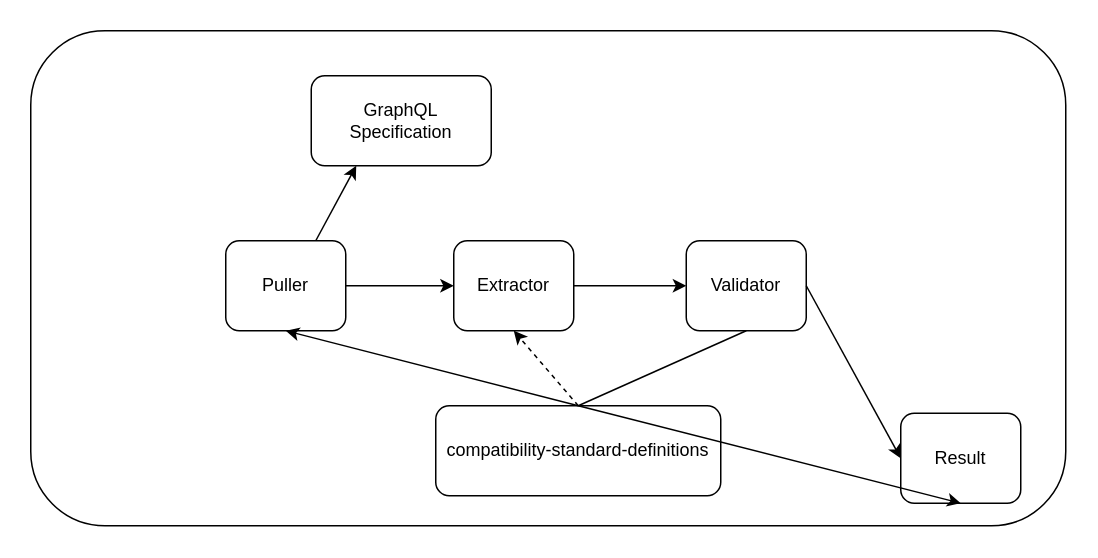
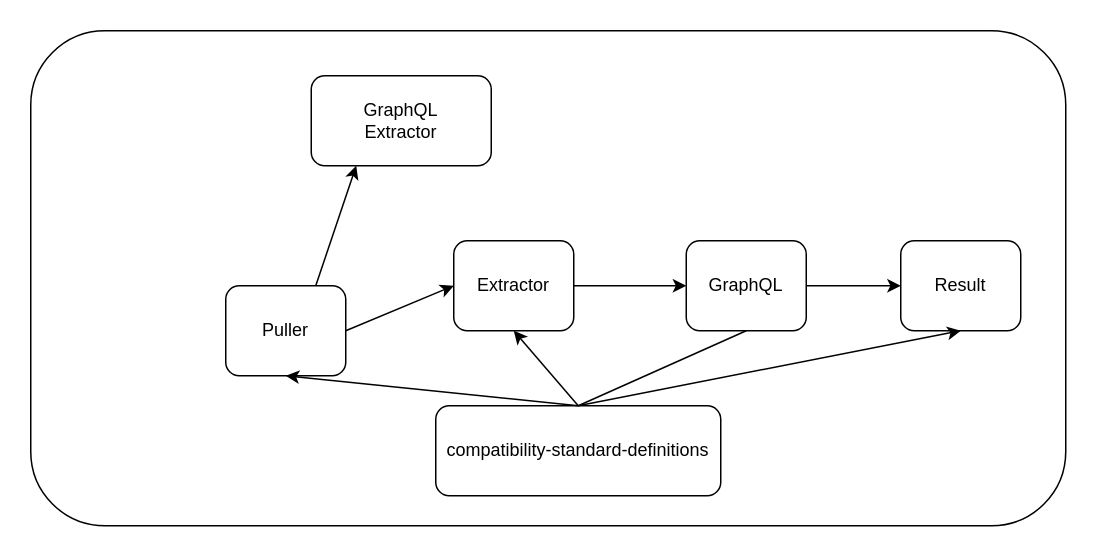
(401, 121) -> (401, 121)
(286, 286) -> (286, 331)
(746, 286) -> (746, 286)
(547, 370) -> (547, 370)
(961, 458) -> (961, 286)
